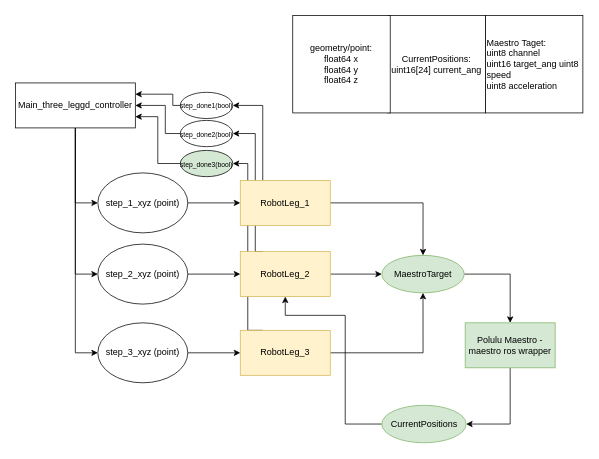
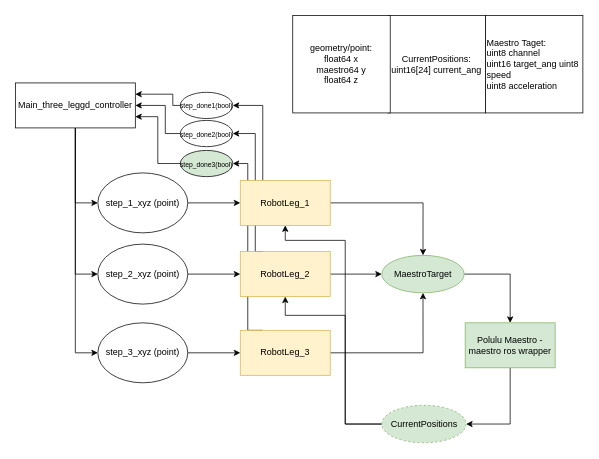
(342, 64) -> (342, 64)
none -> (345, 241)
(424, 424) -> (424, 424)
